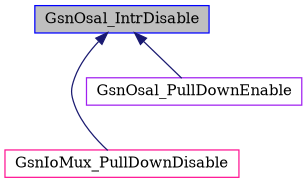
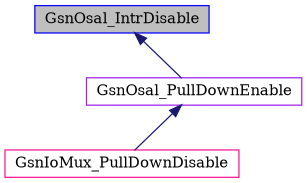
(72, 98) -> (153, 132)
